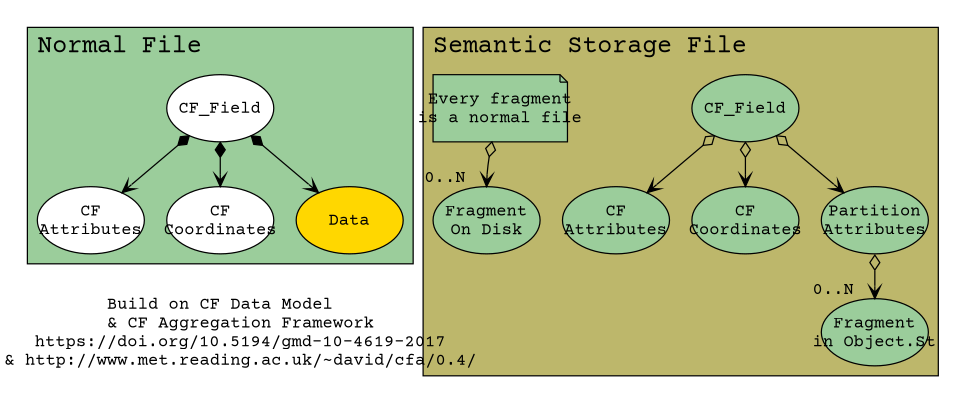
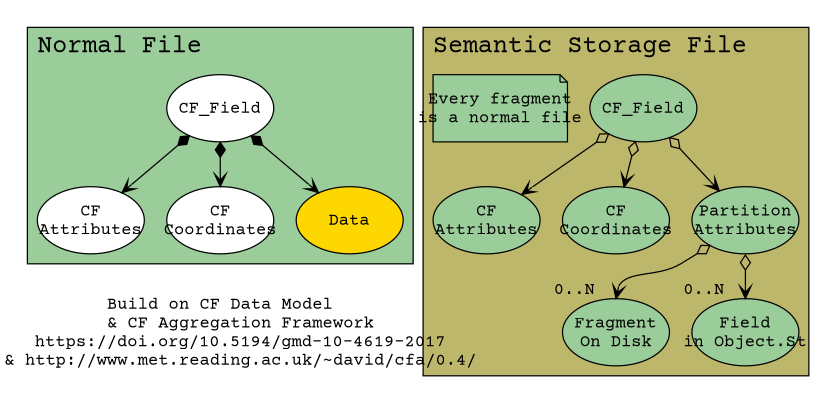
(488, 165) -> (658, 272)
(875, 332) -> (745, 332)
